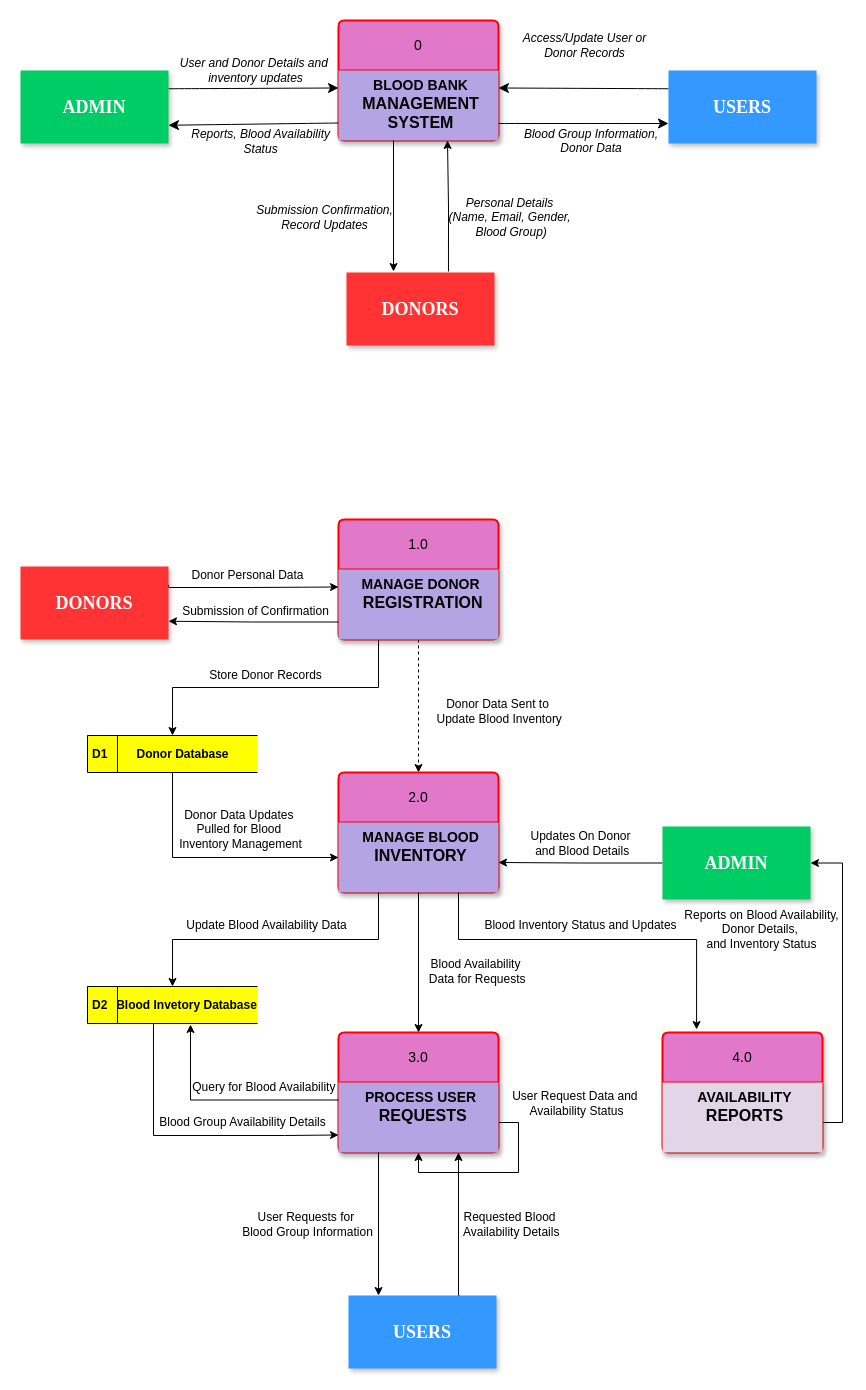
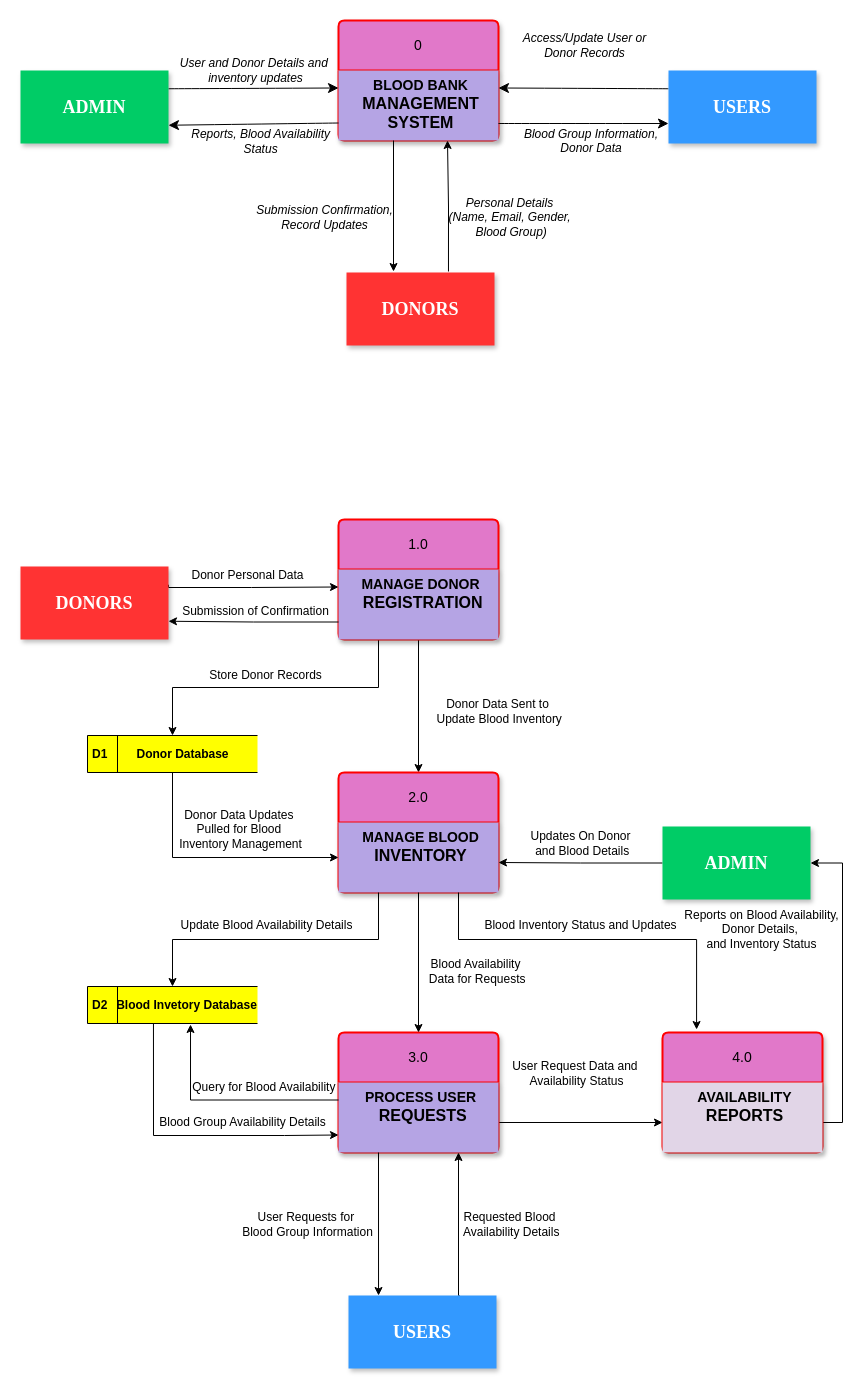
(419, 703) -> (419, 703)
(267, 926) -> (267, 926)
(577, 1103) -> (577, 1073)
(489, 1173) -> (586, 1123)
